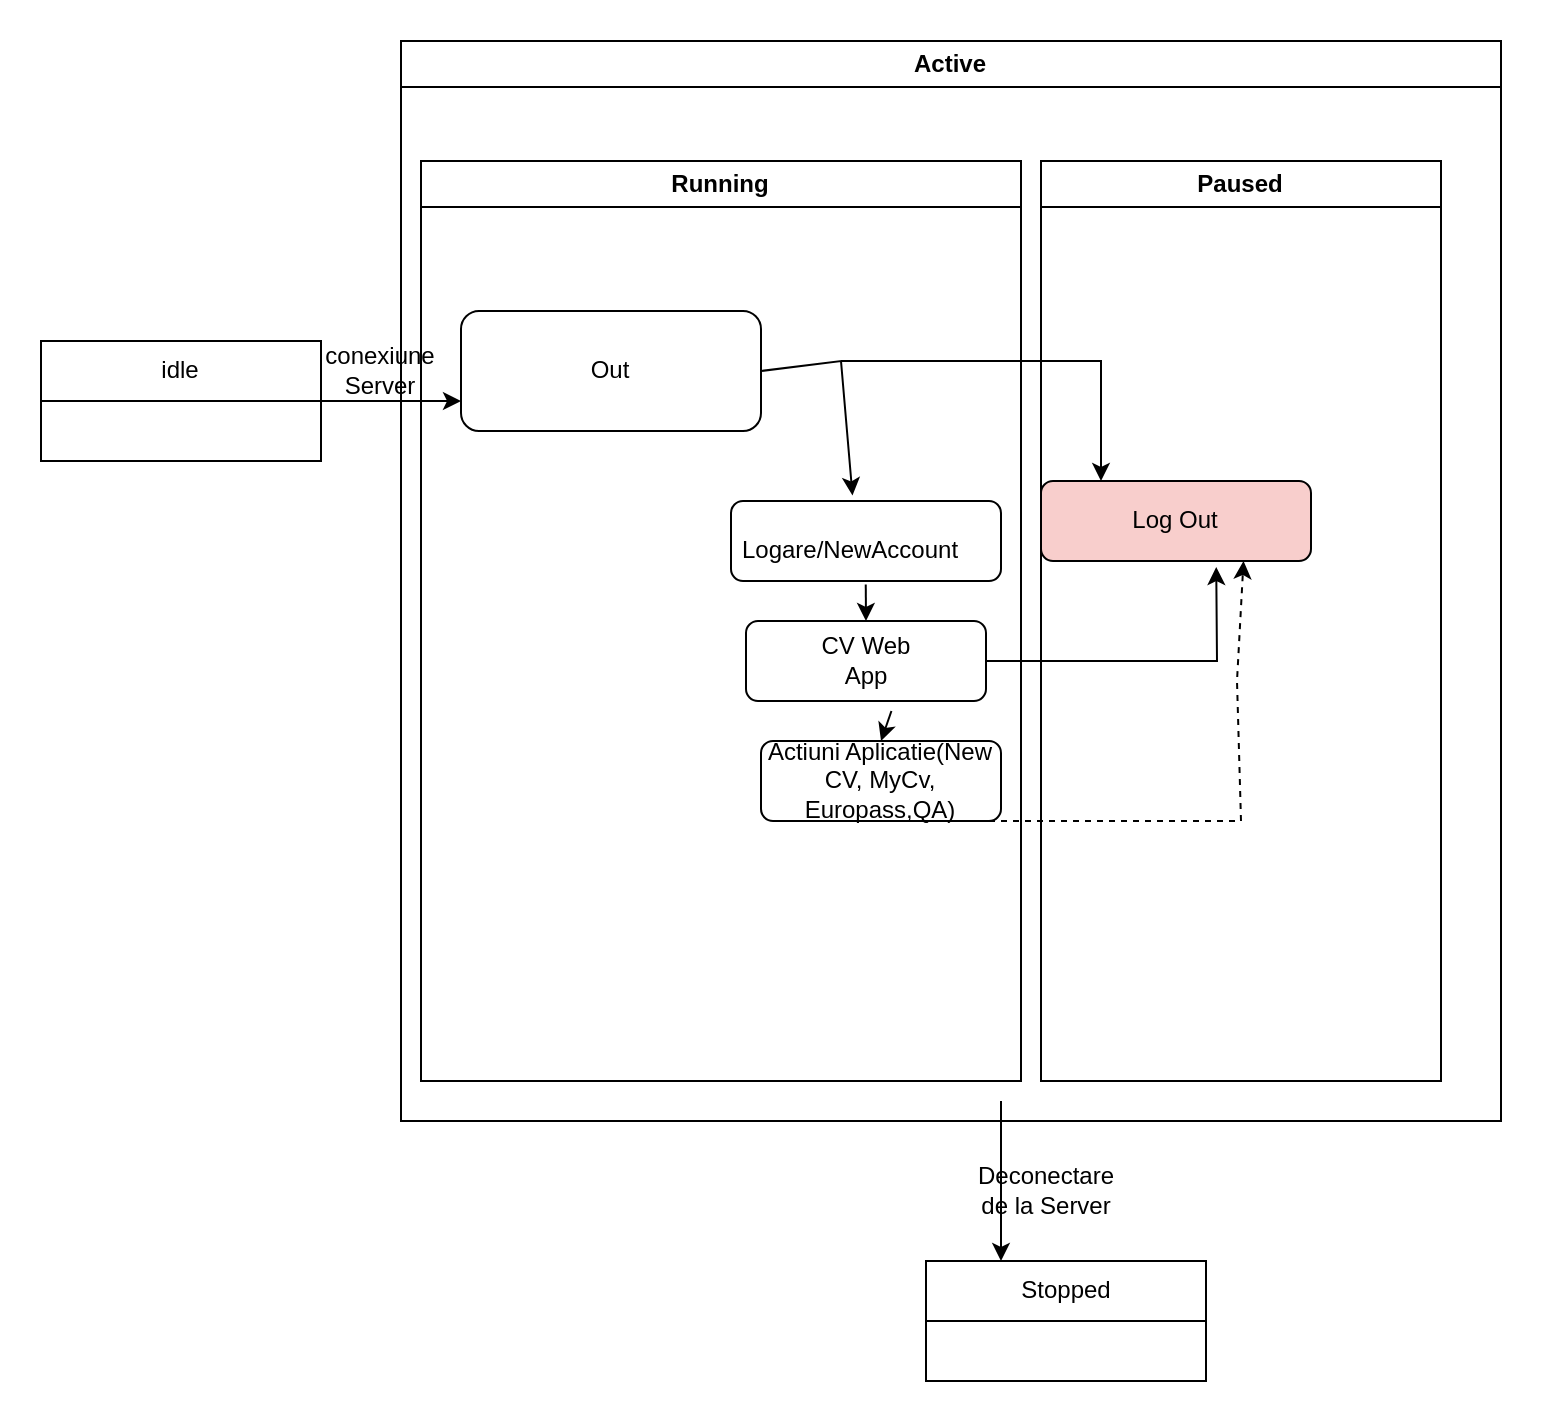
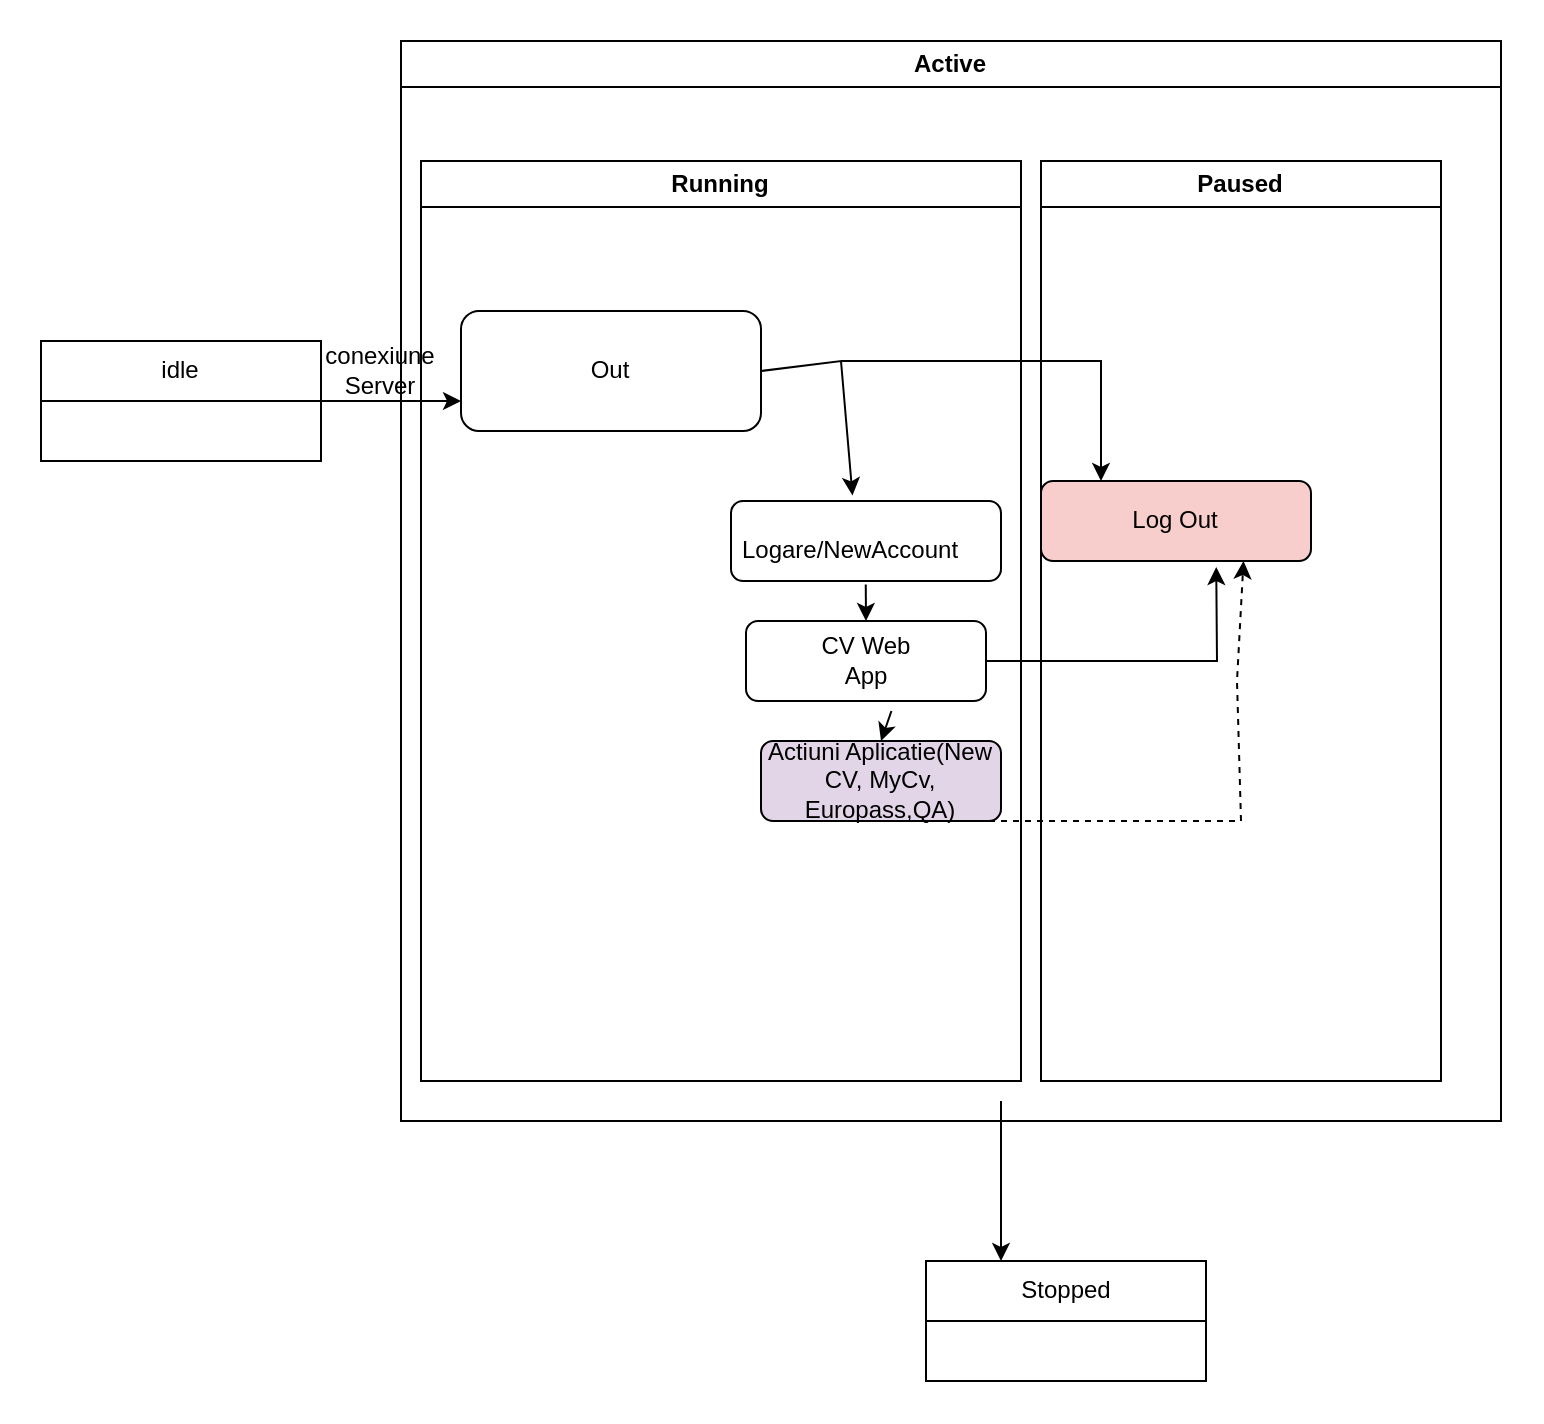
(881, 781) -> (881, 781)
(1046, 1191) -> none
